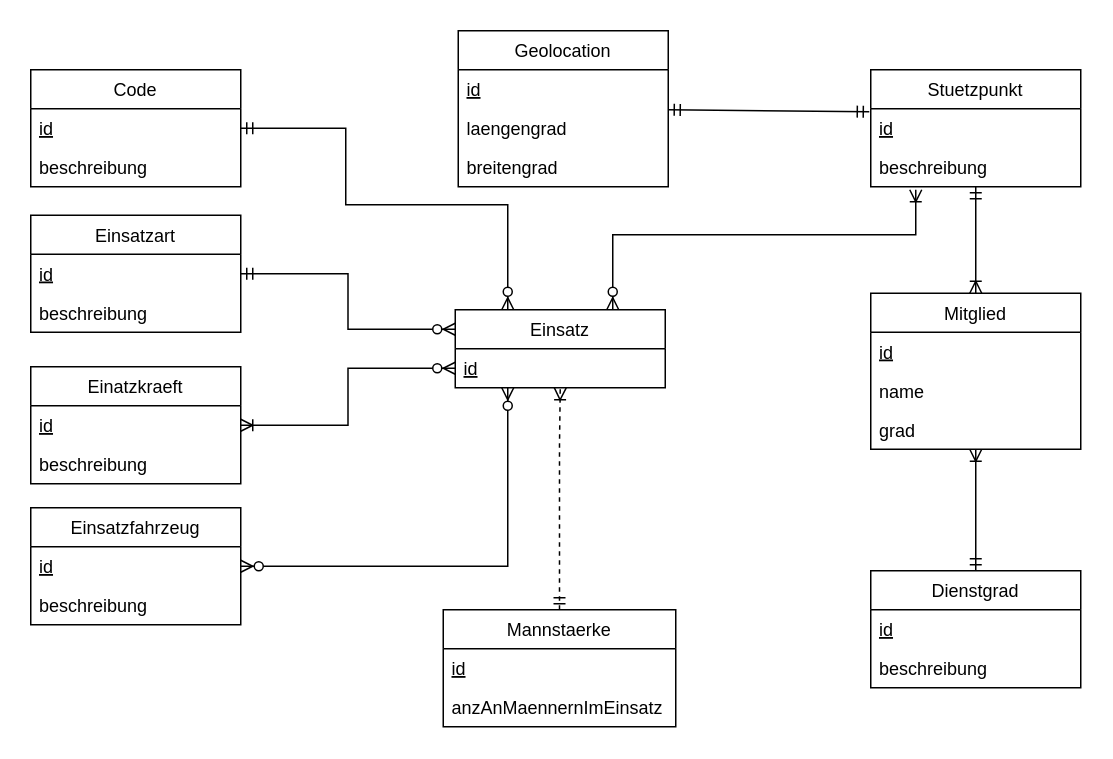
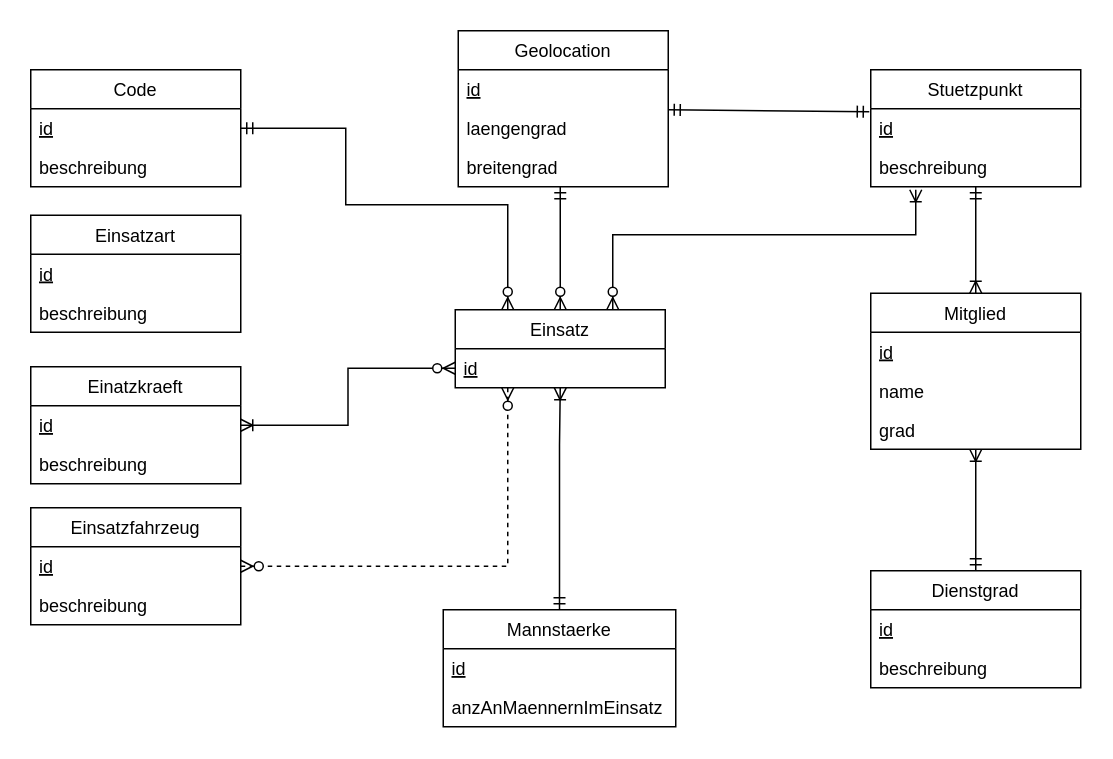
none -> (560, 247)
(348, 300) -> none
(560, 498) -> (560, 498)
(463, 566) -> (463, 566)
